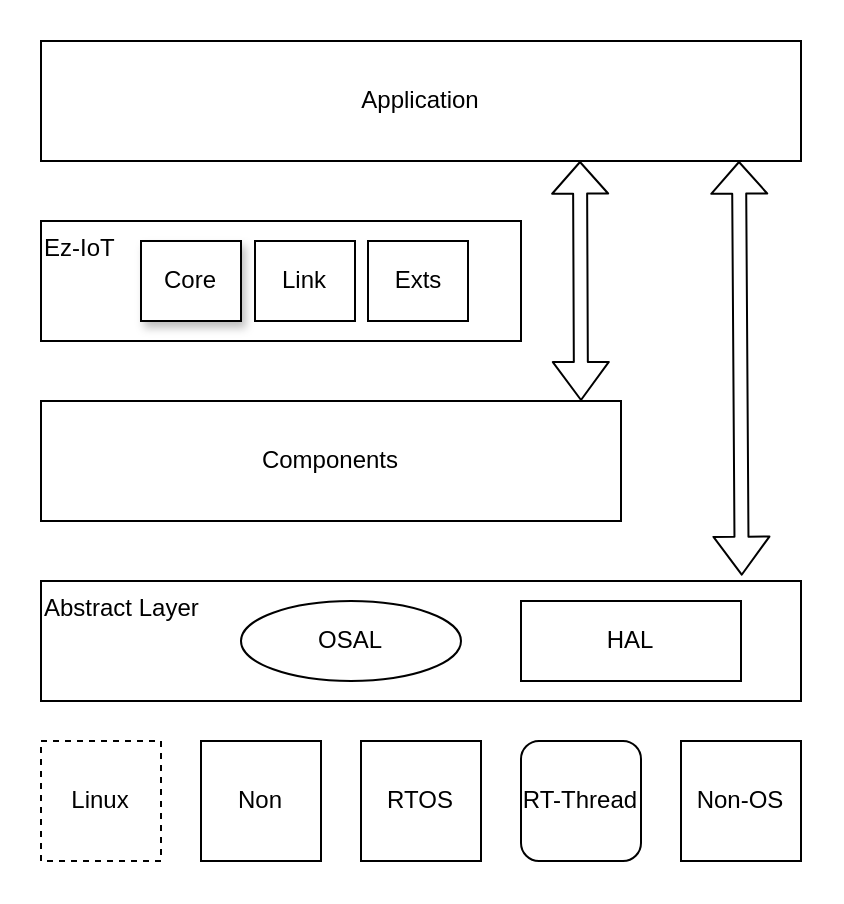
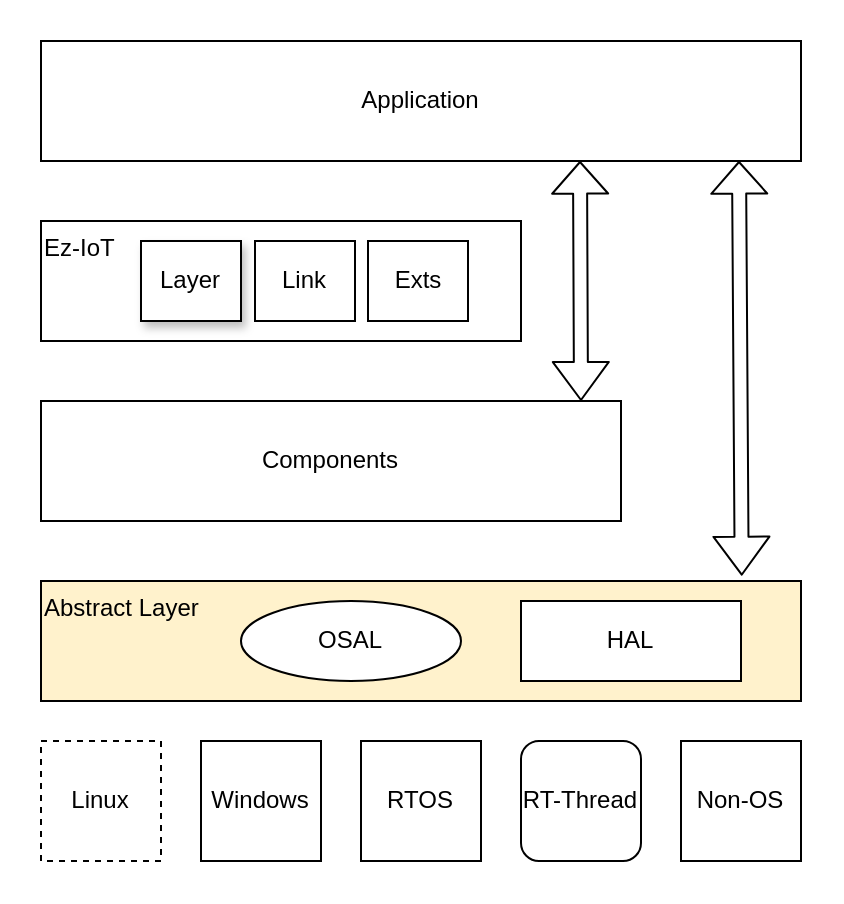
(191, 281) -> (191, 281)
(136, 609) -> (136, 609)
(261, 801) -> (261, 801)
